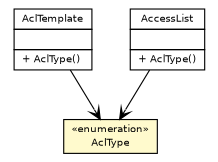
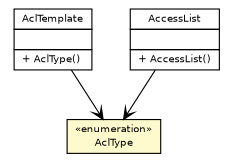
(167, 59) -> (175, 59)
